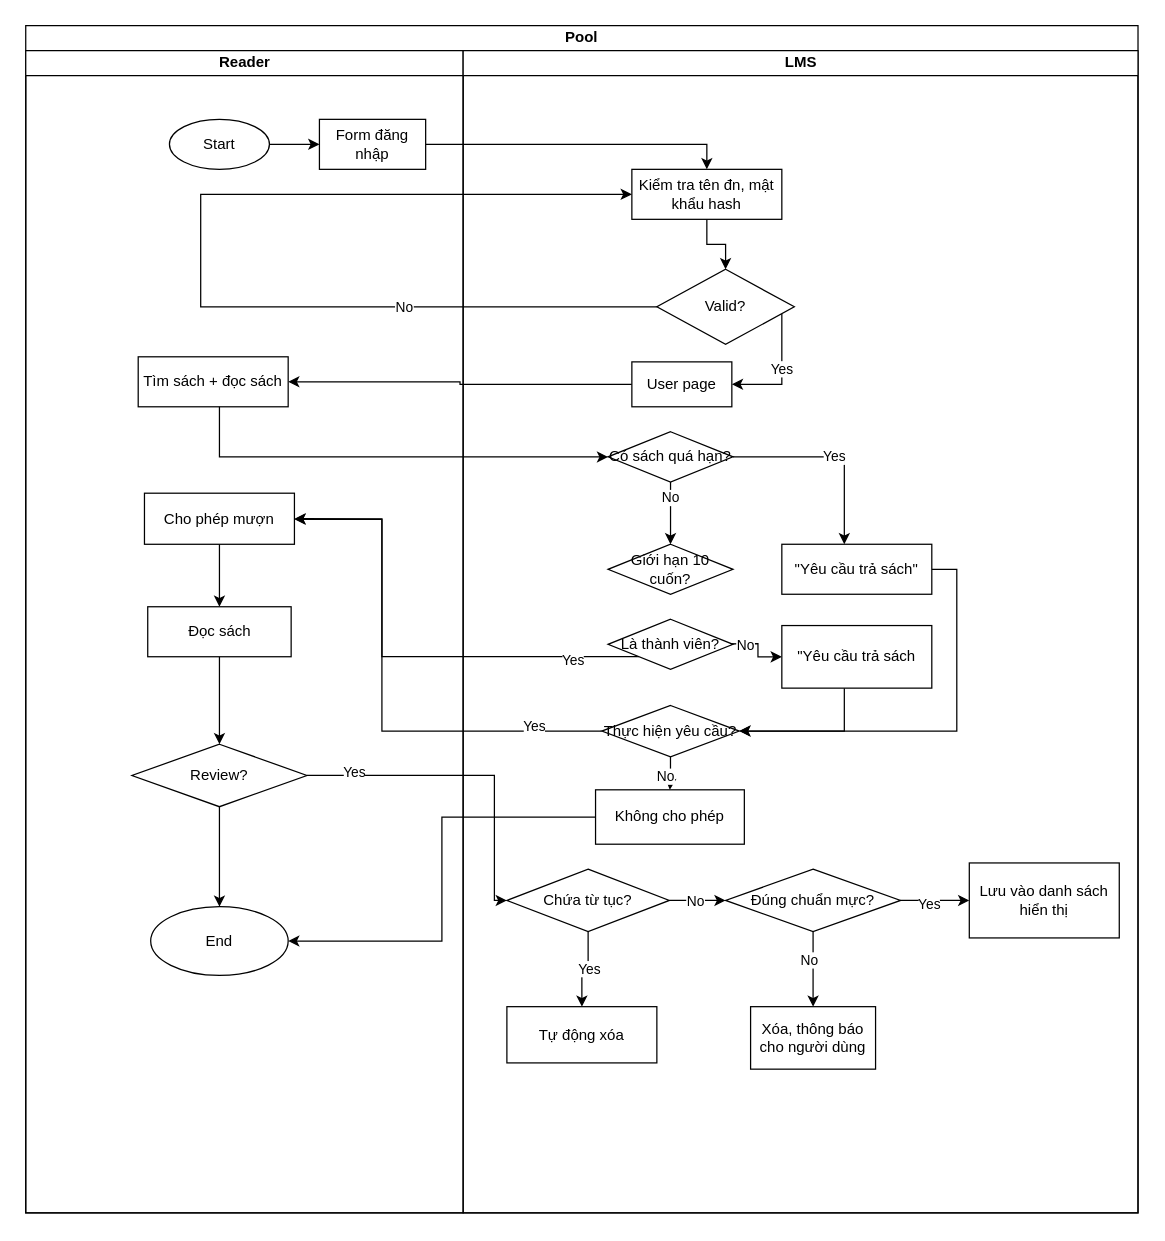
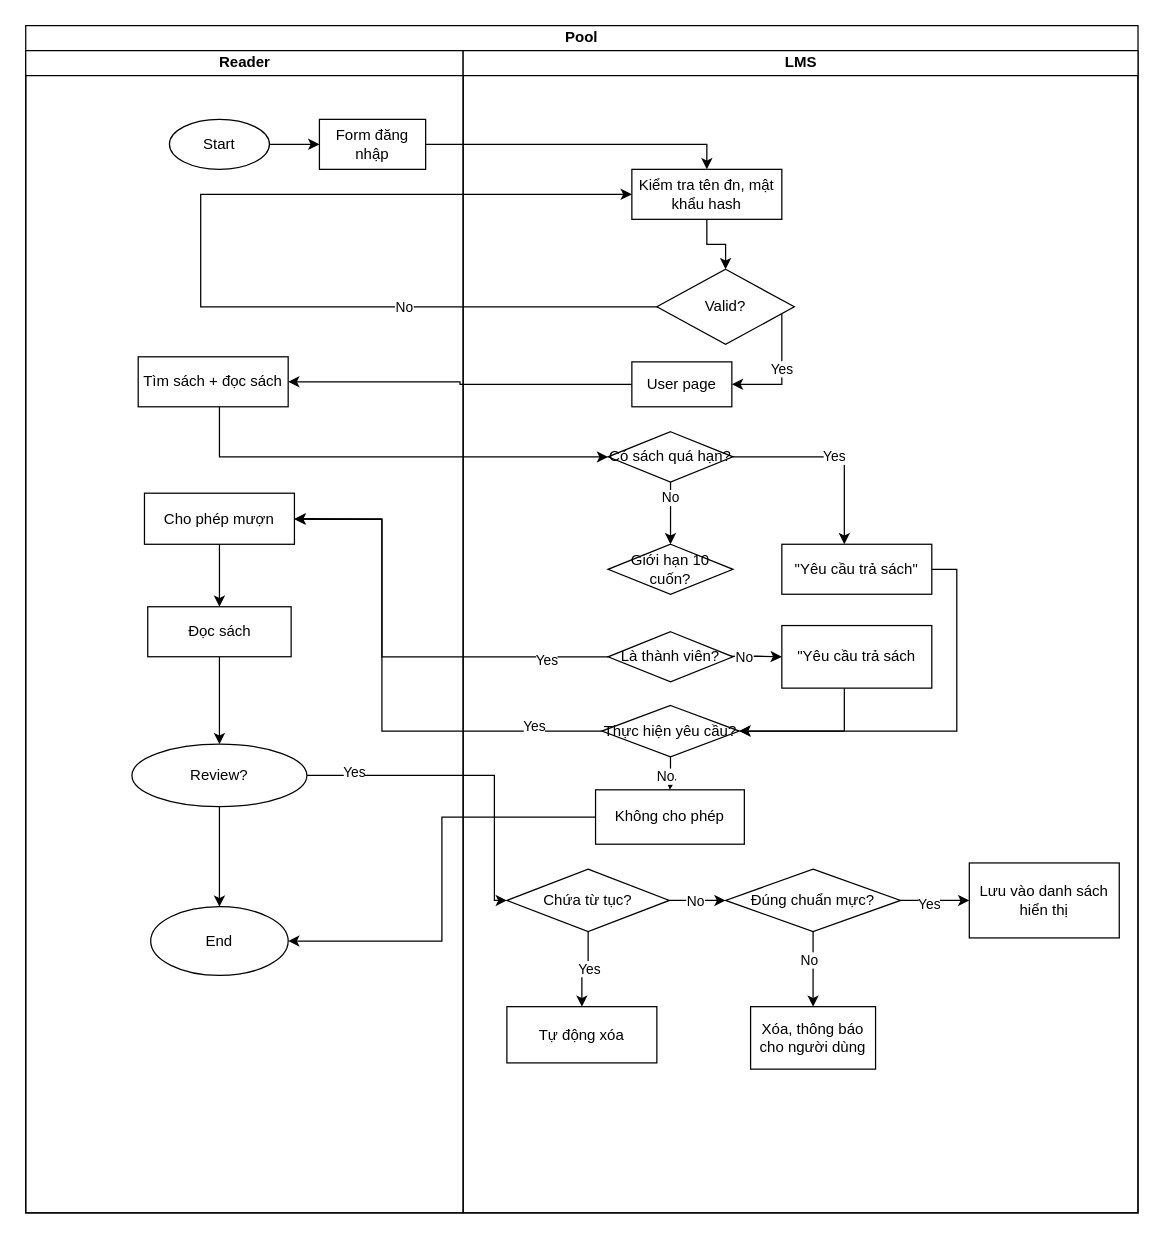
(671, 644) -> (671, 657)
(219, 776) -> (219, 776)
